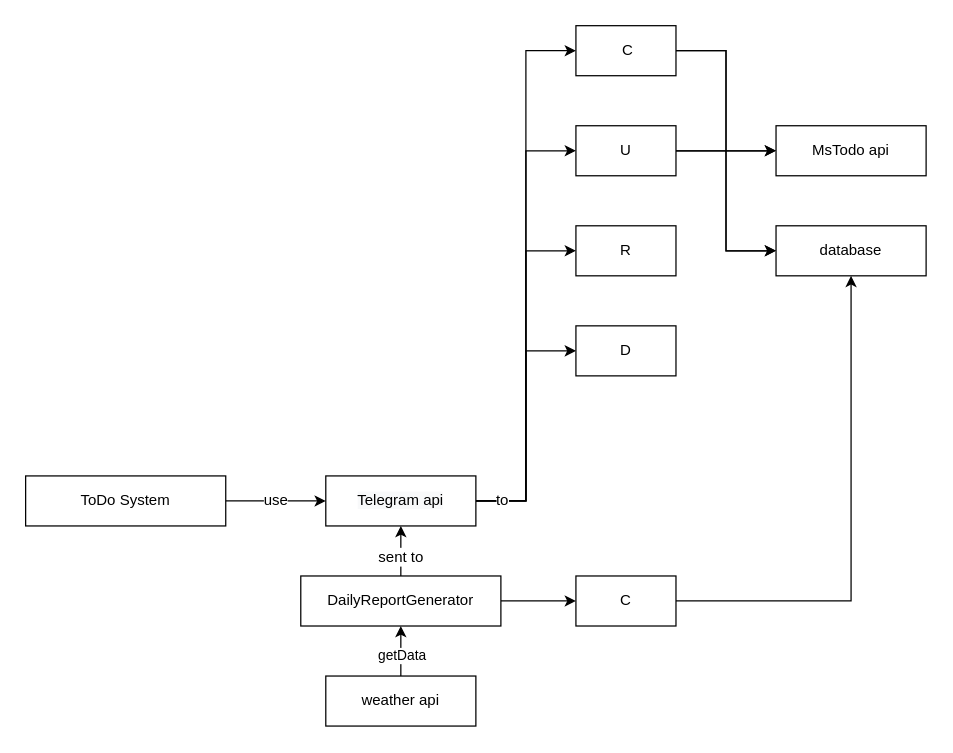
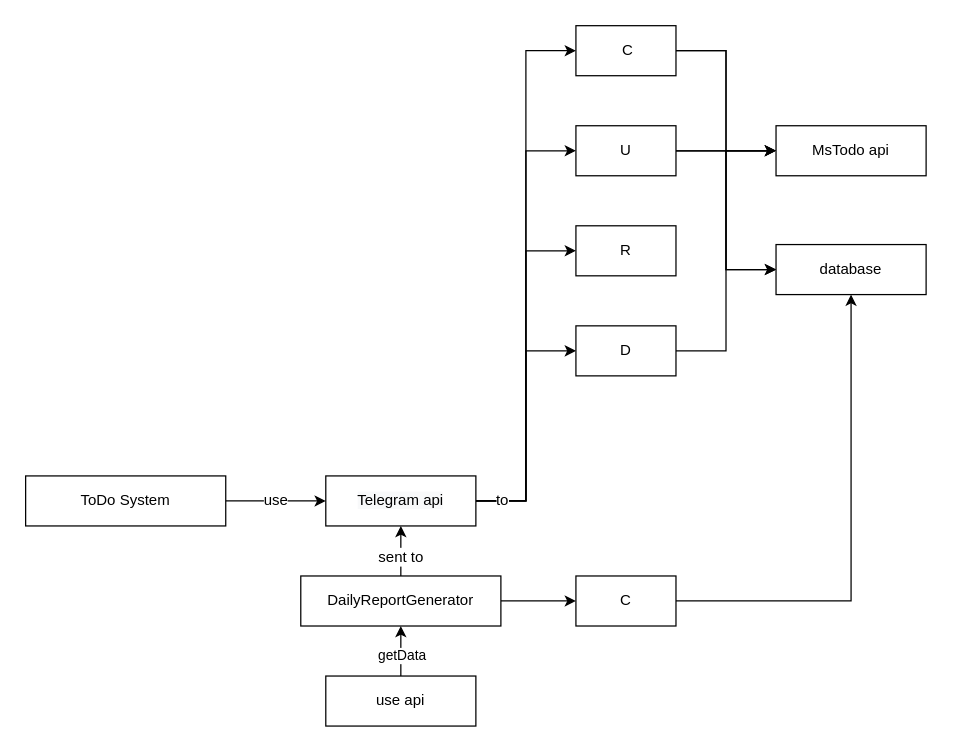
(851, 251) -> (851, 269)
none -> (726, 337)
(401, 701) -> (401, 701)
